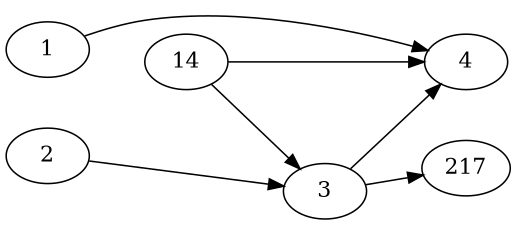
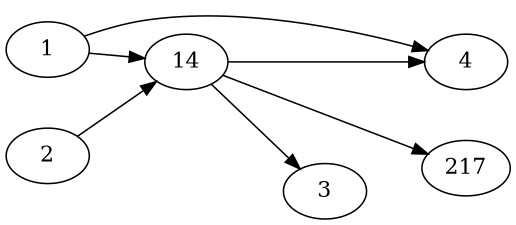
none -> (109, 55)
(390, 132) -> none
(179, 173) -> (110, 113)
(387, 181) -> (318, 112)
